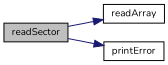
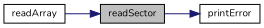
(81, 24) -> (78, 14)
